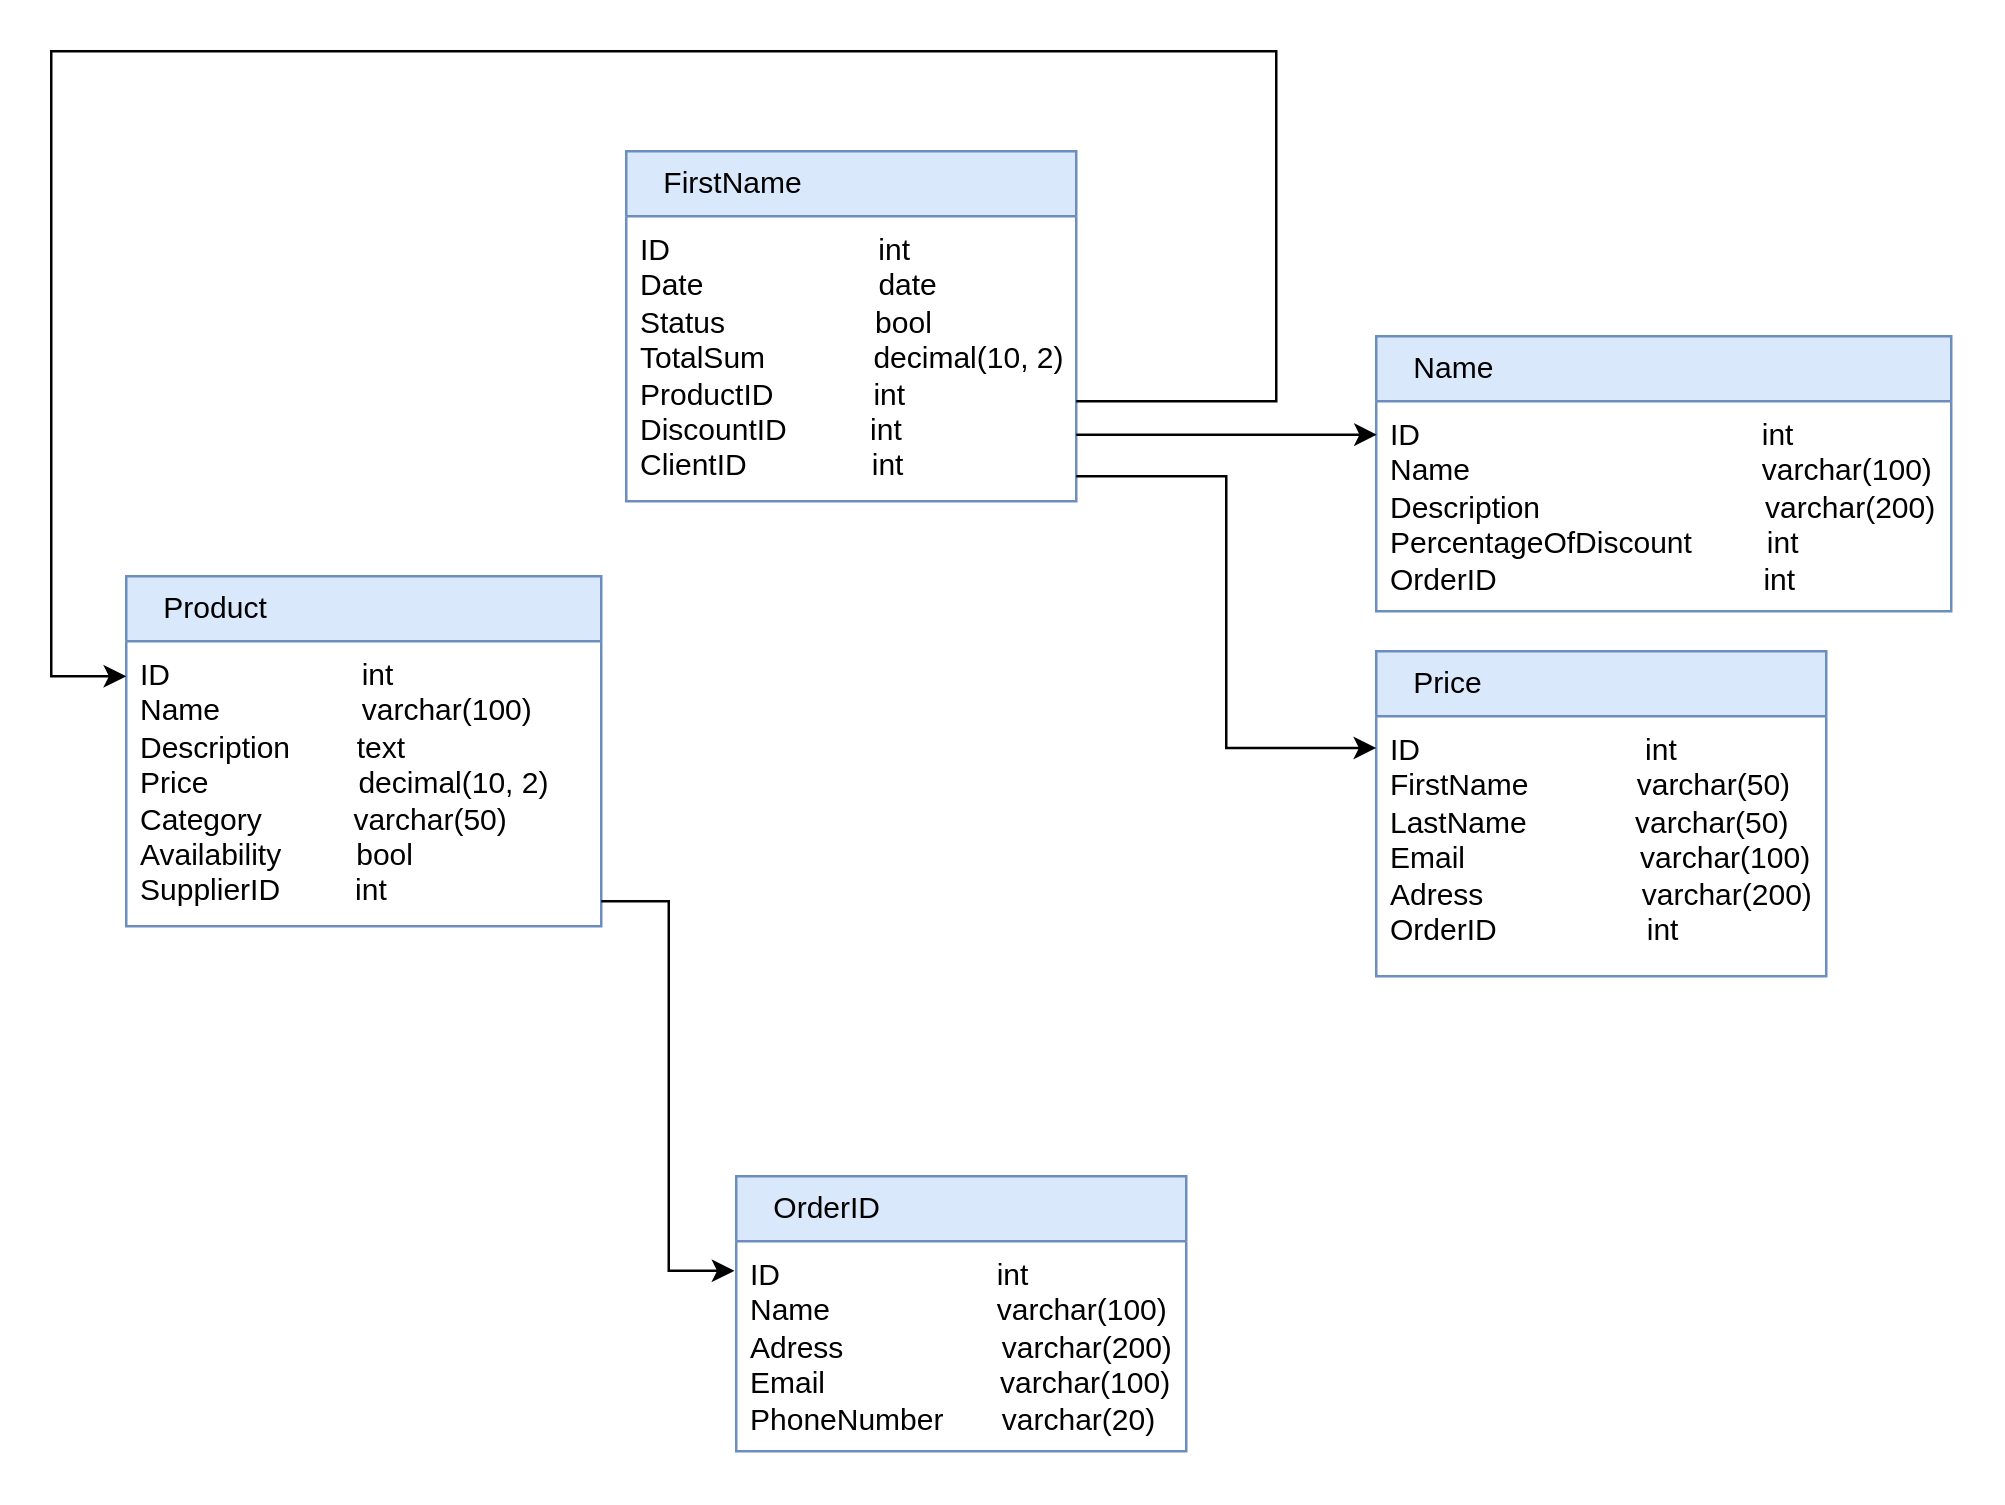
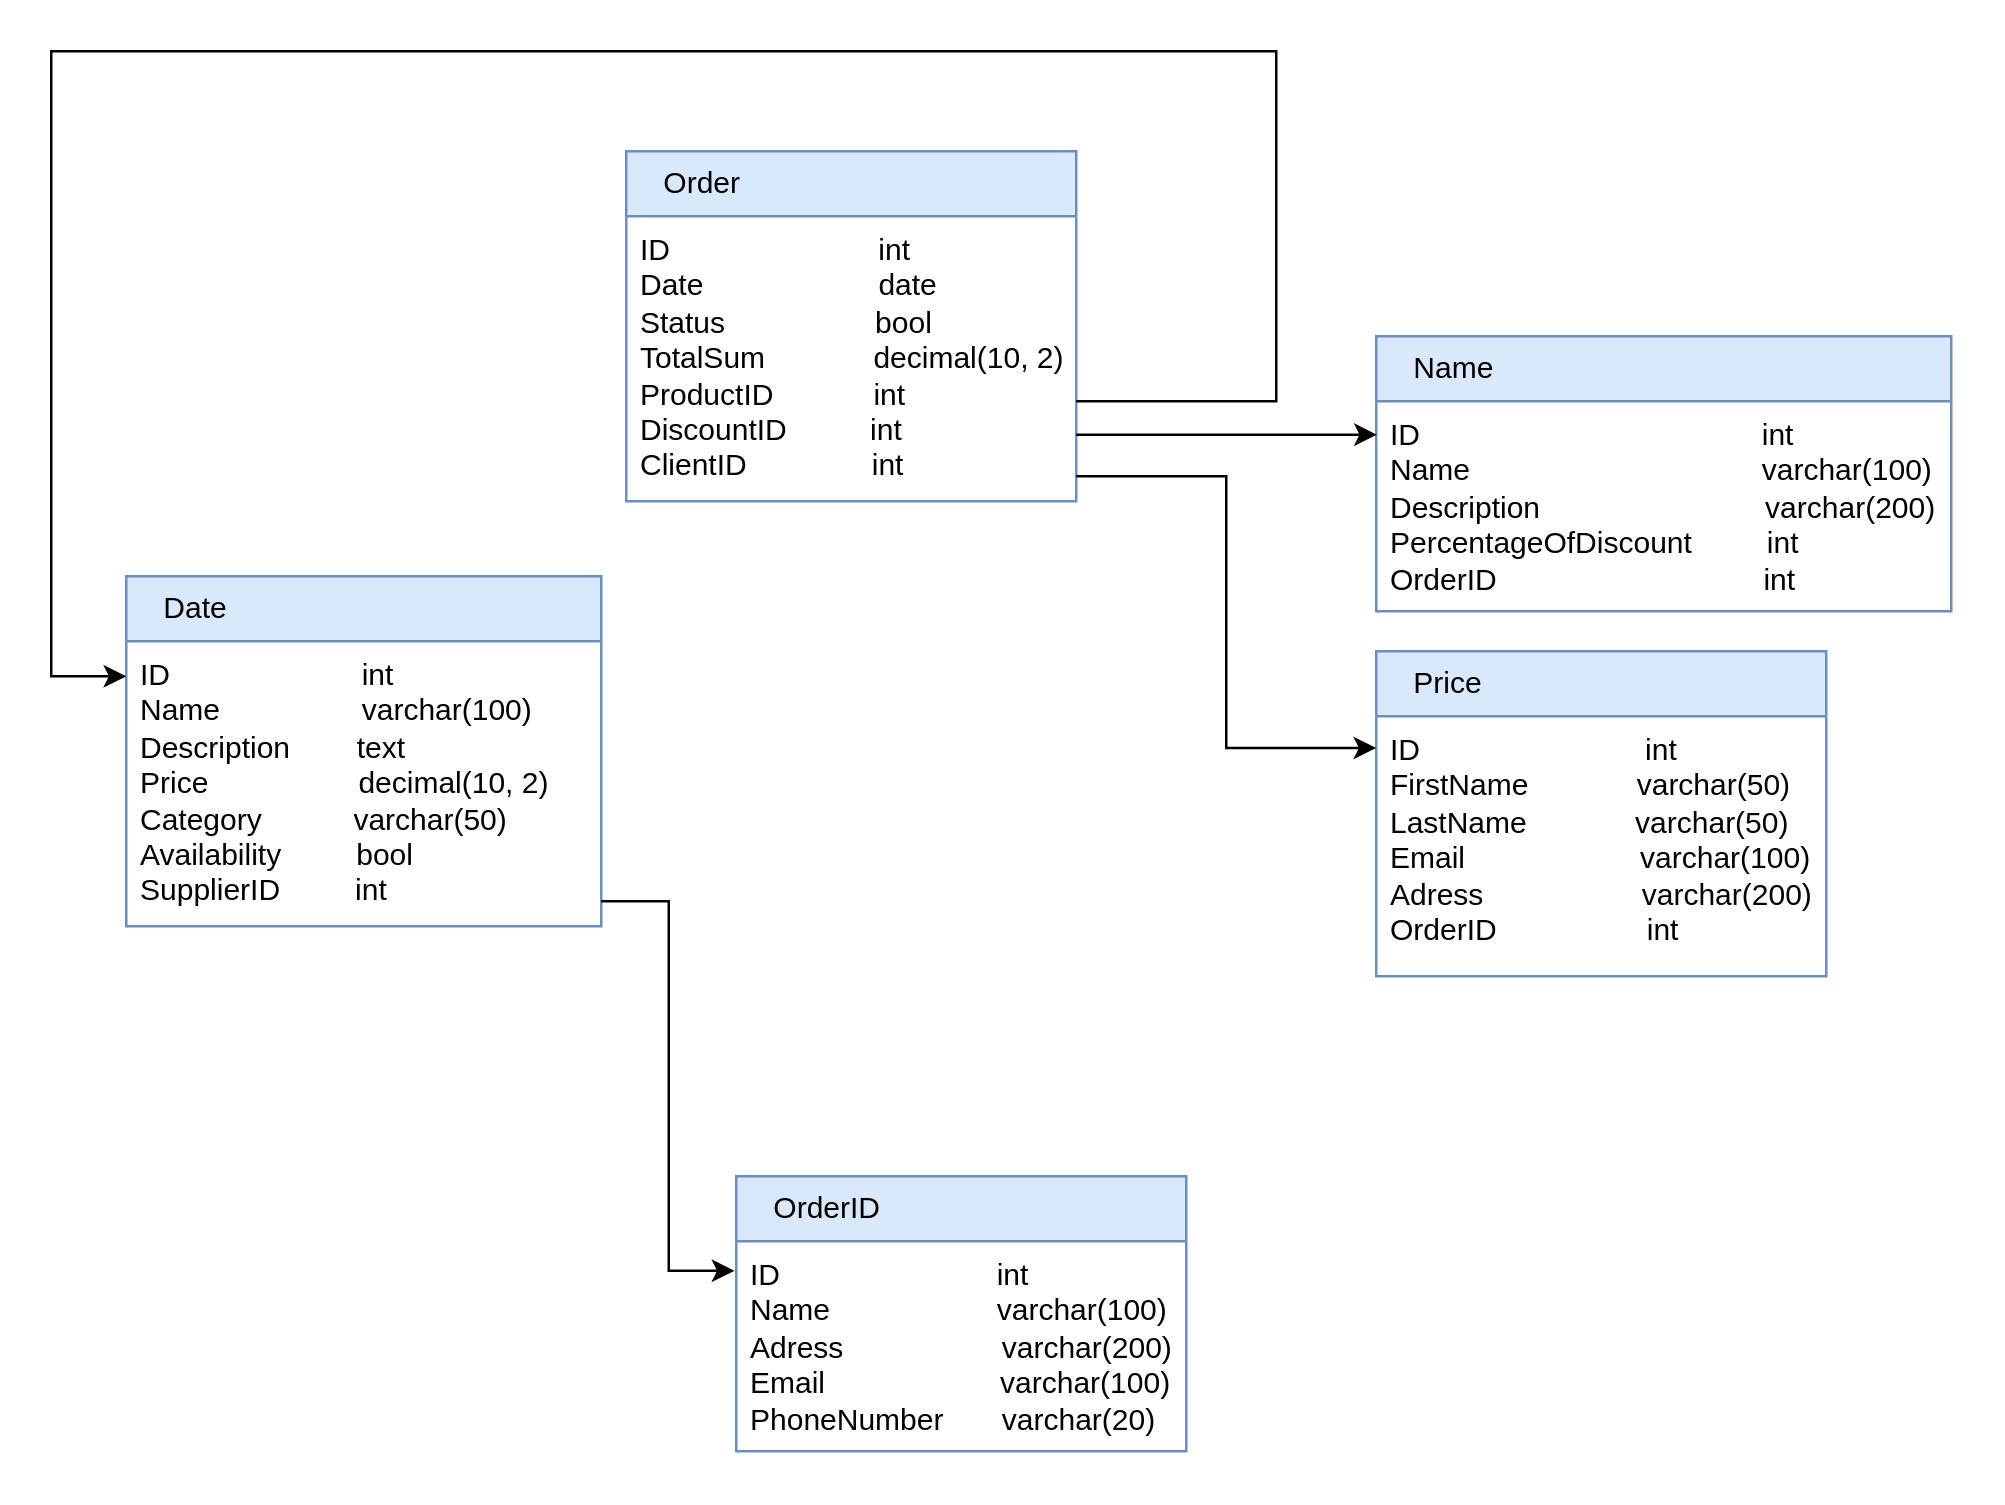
(703, 184) -> (673, 184)
(190, 609) -> (165, 609)
